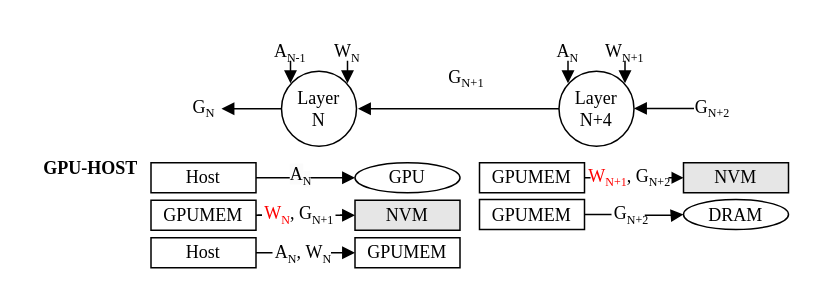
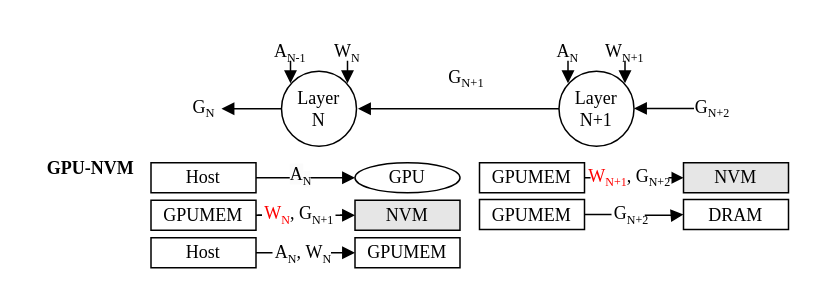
(596, 109) -> (596, 109)
(91, 169) -> (91, 169)
(736, 215) -> (736, 215)
